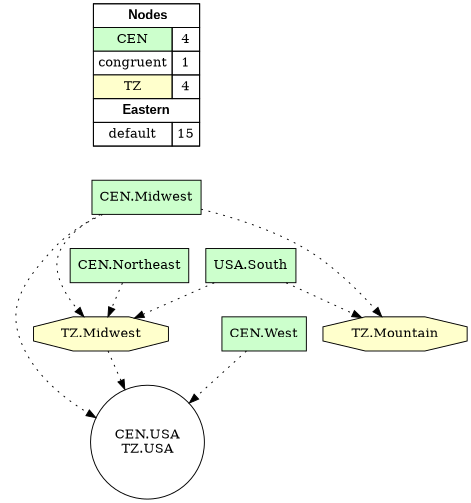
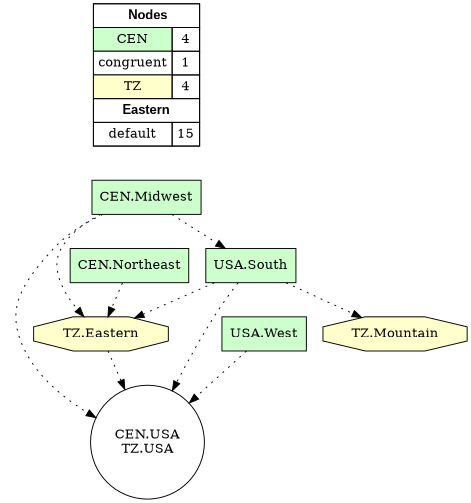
(297, 244) -> (194, 229)
none -> (205, 331)
(101, 334) -> (101, 334)
(264, 334) -> (264, 334)
